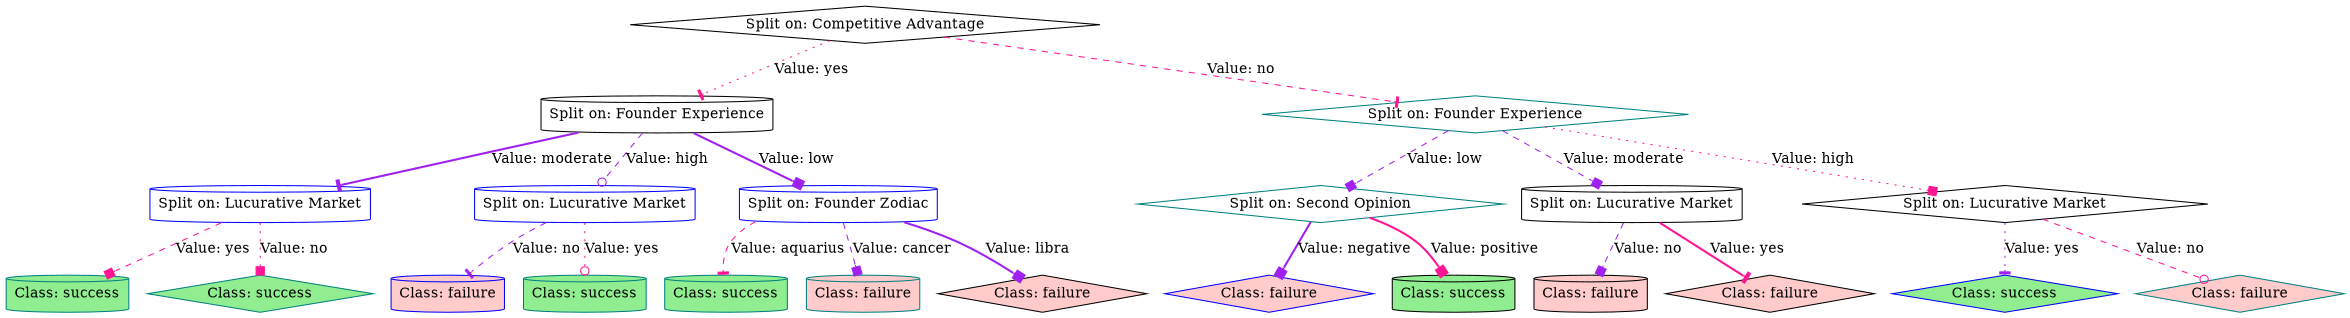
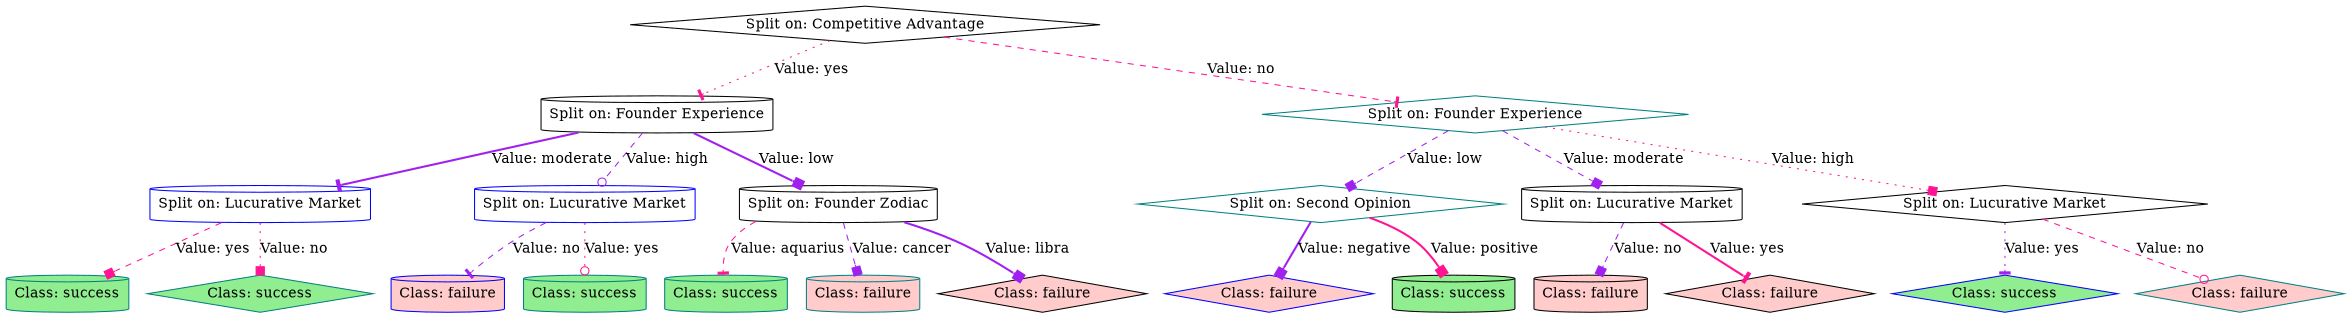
(838, 204) -> (838, 204)
